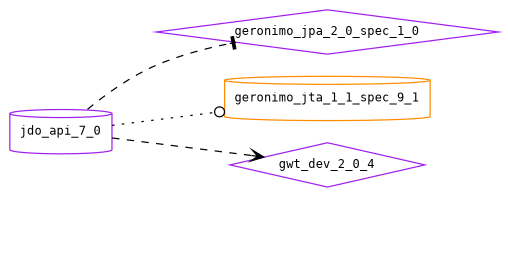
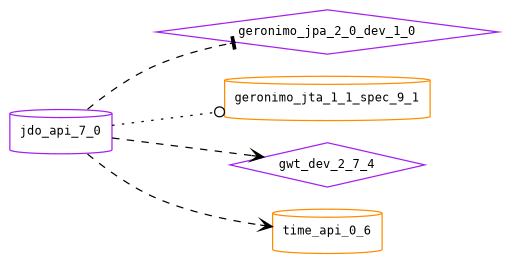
(327, 32) -> (327, 32)
(327, 165) -> (327, 165)
none -> (327, 231)
